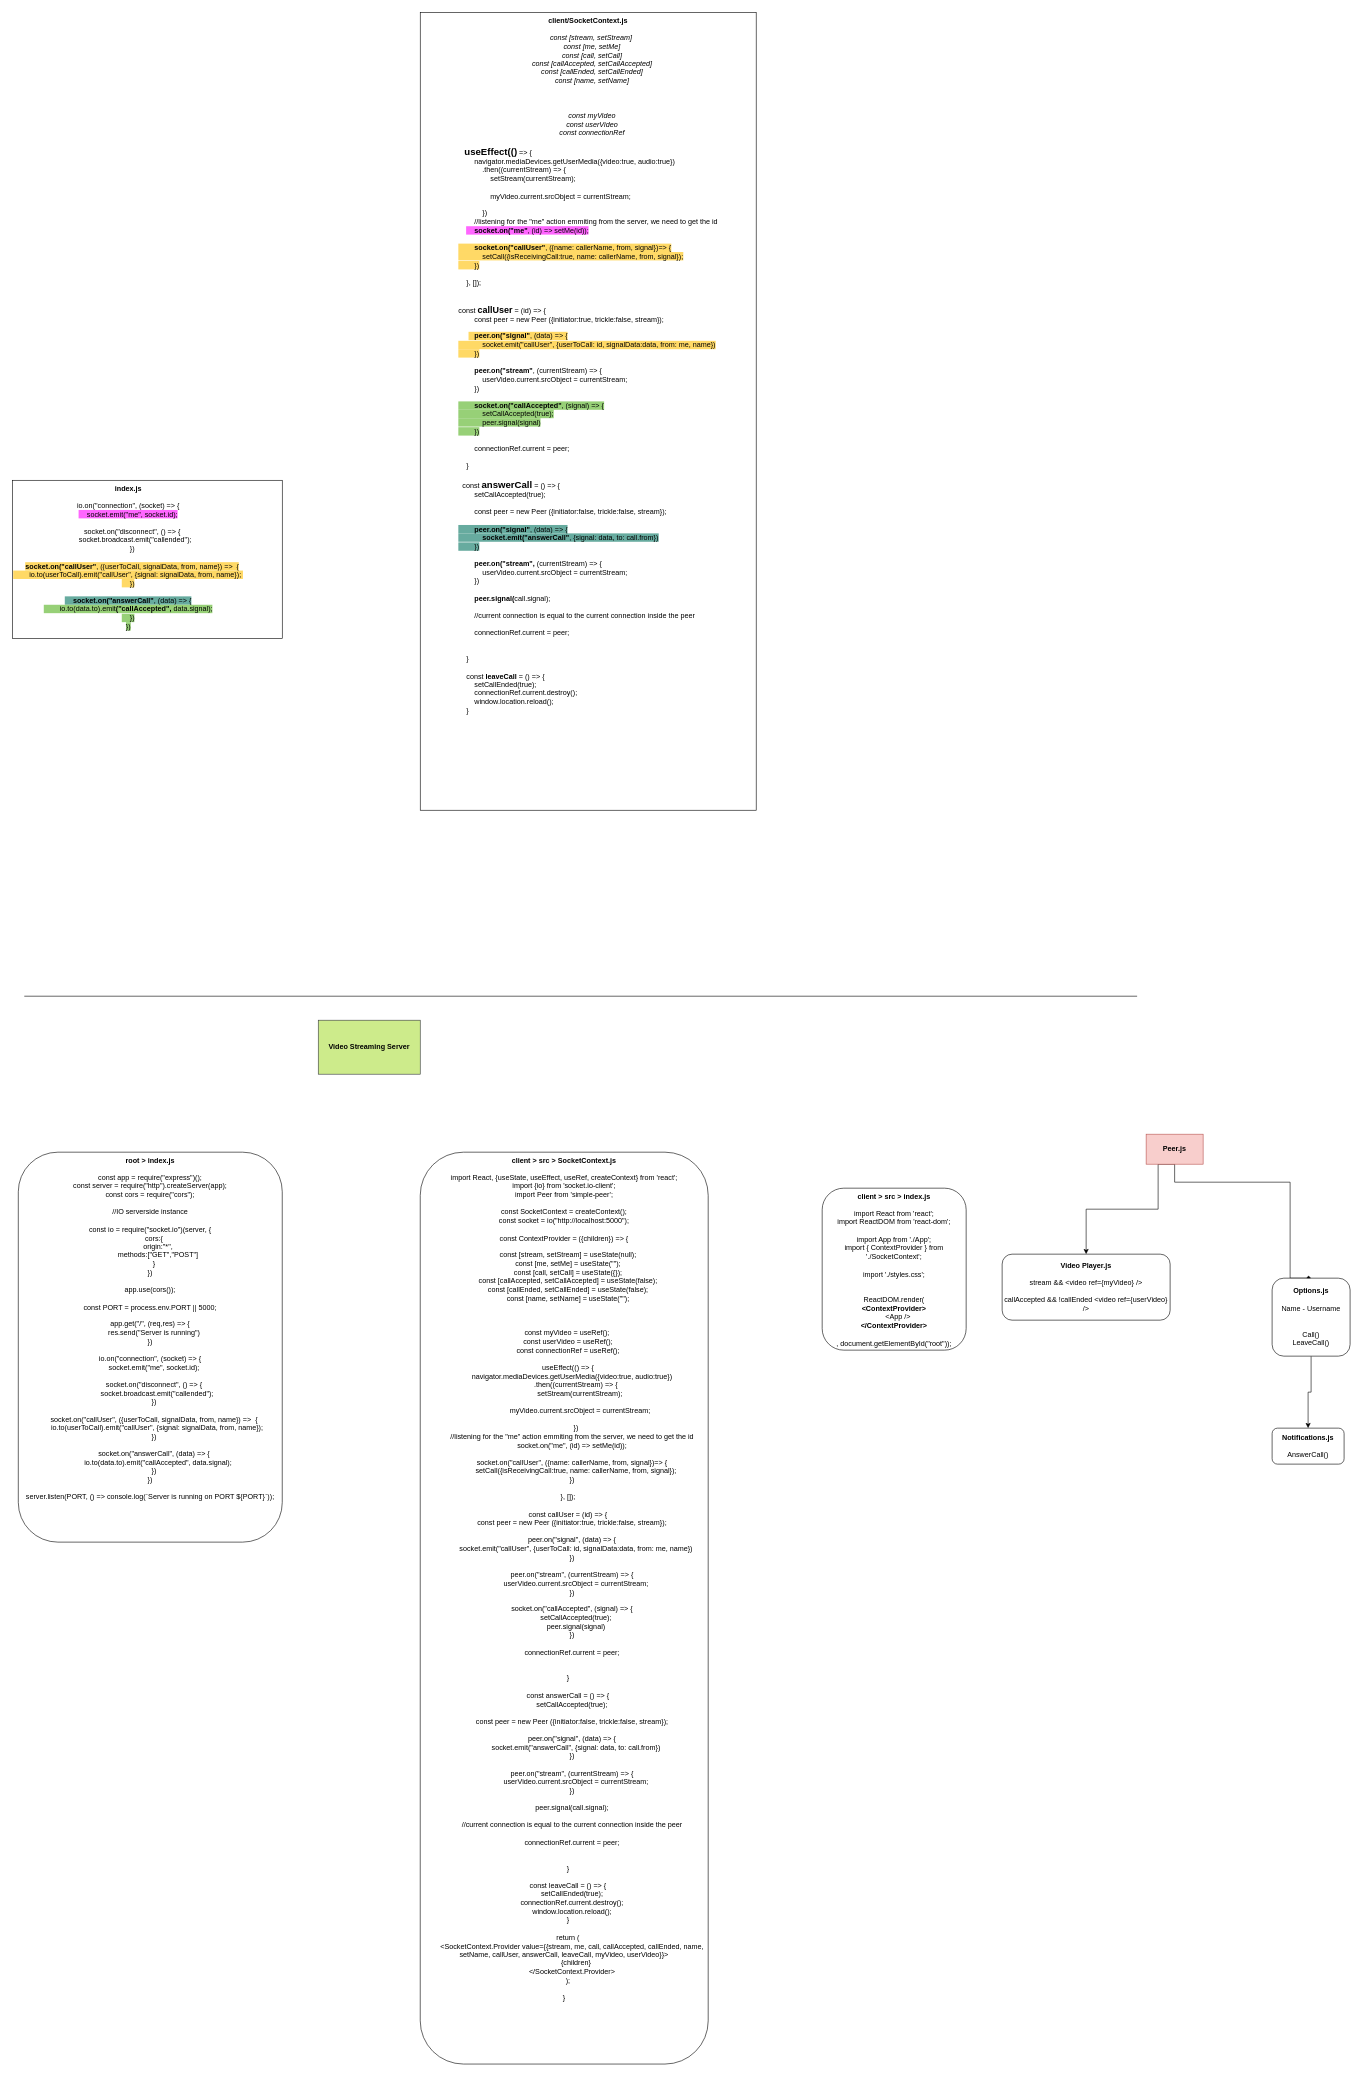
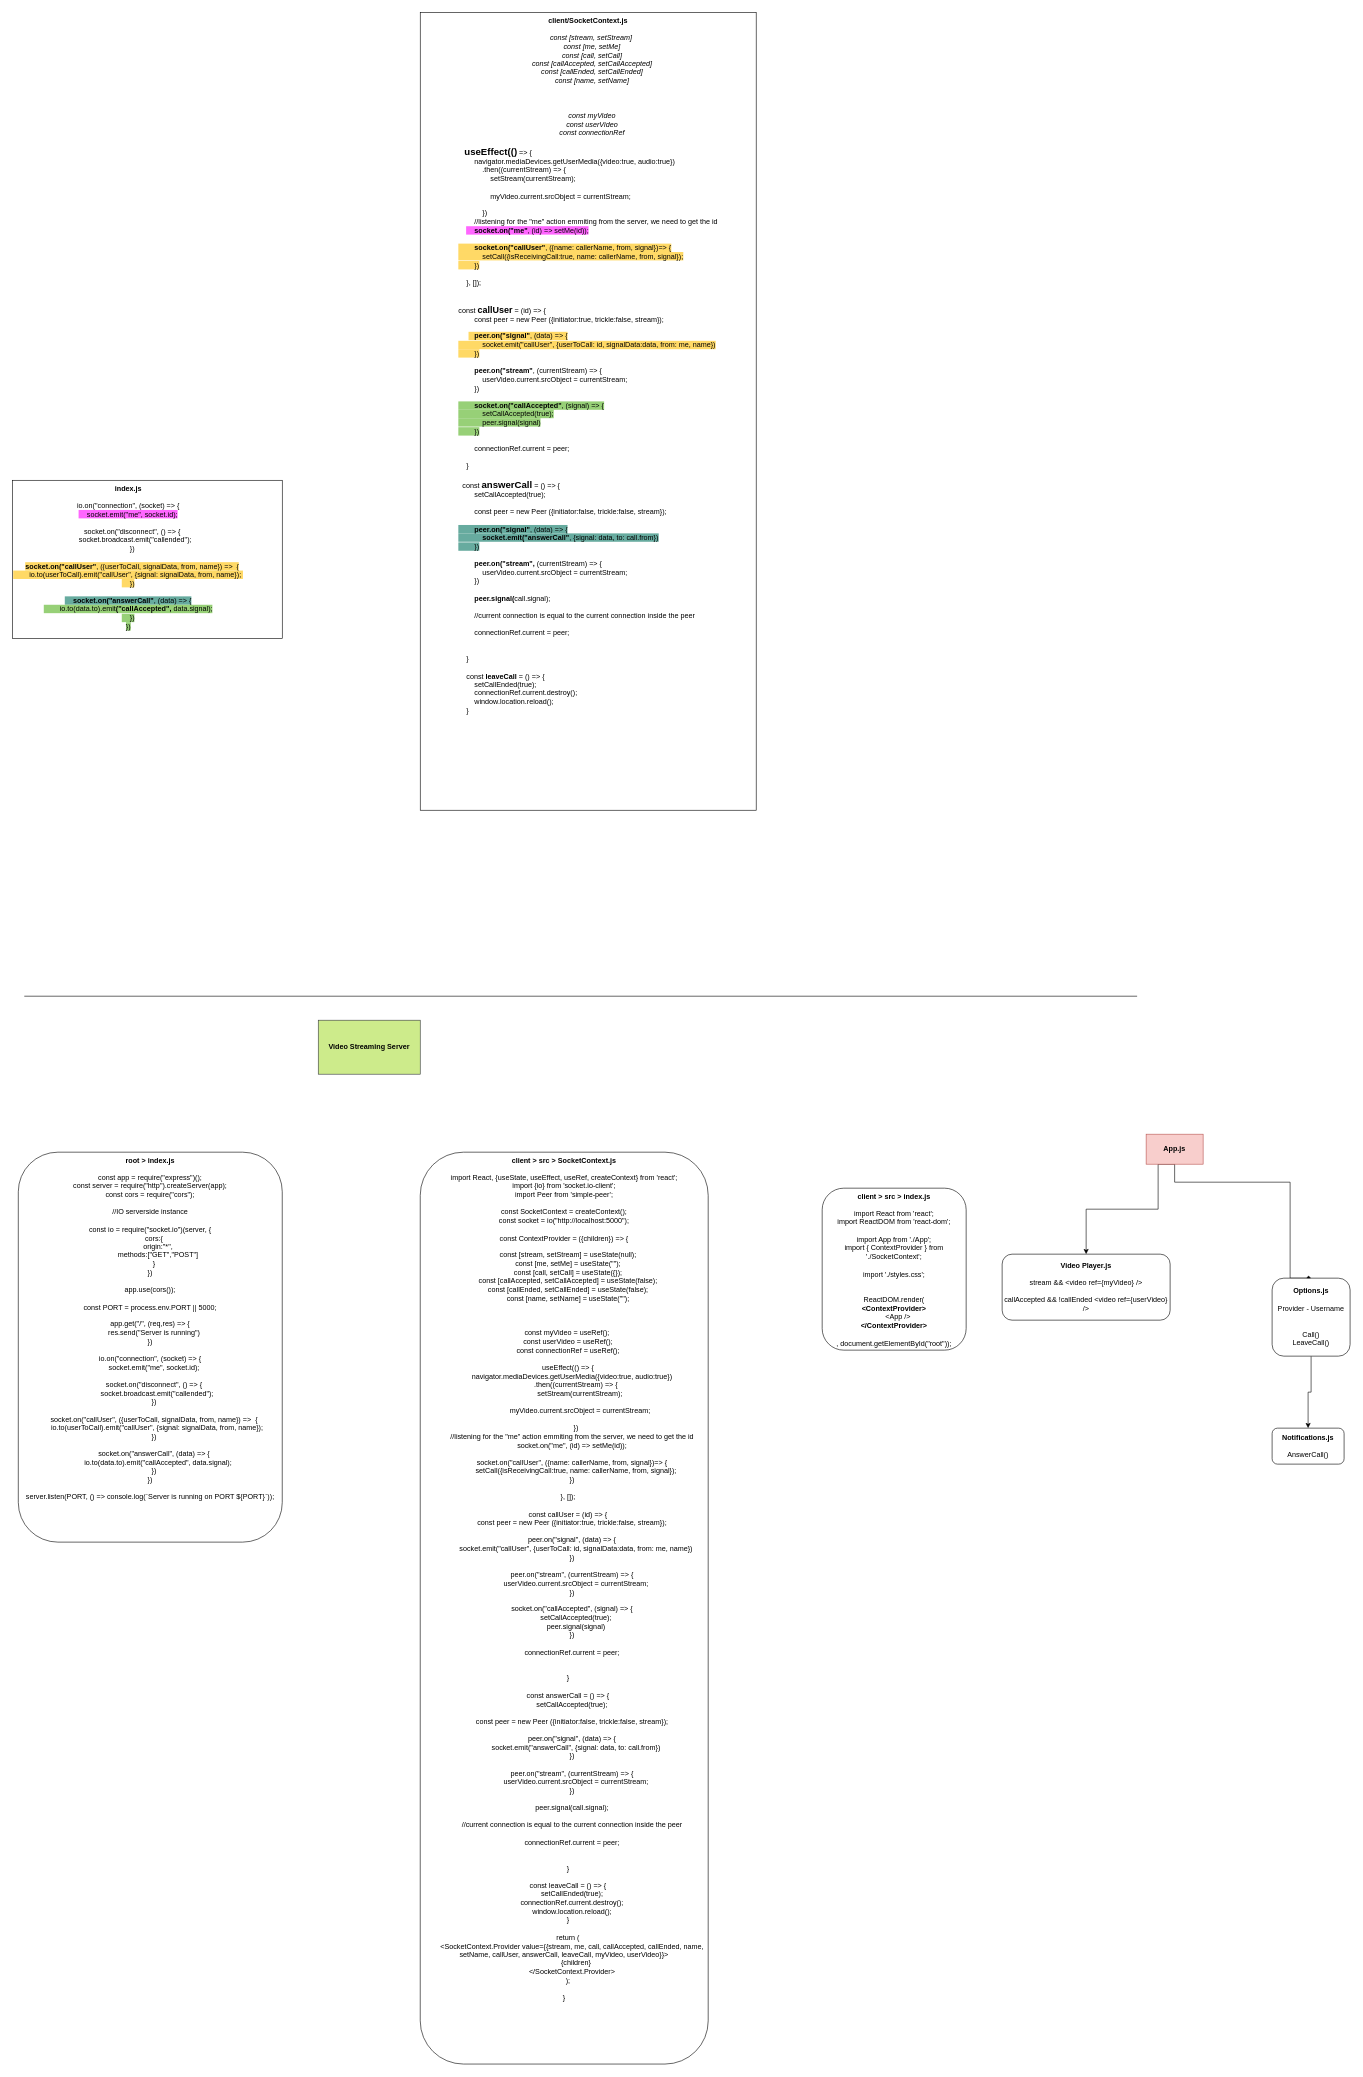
(1175, 1149) -> (1175, 1149)
(1311, 1317) -> (1311, 1317)
